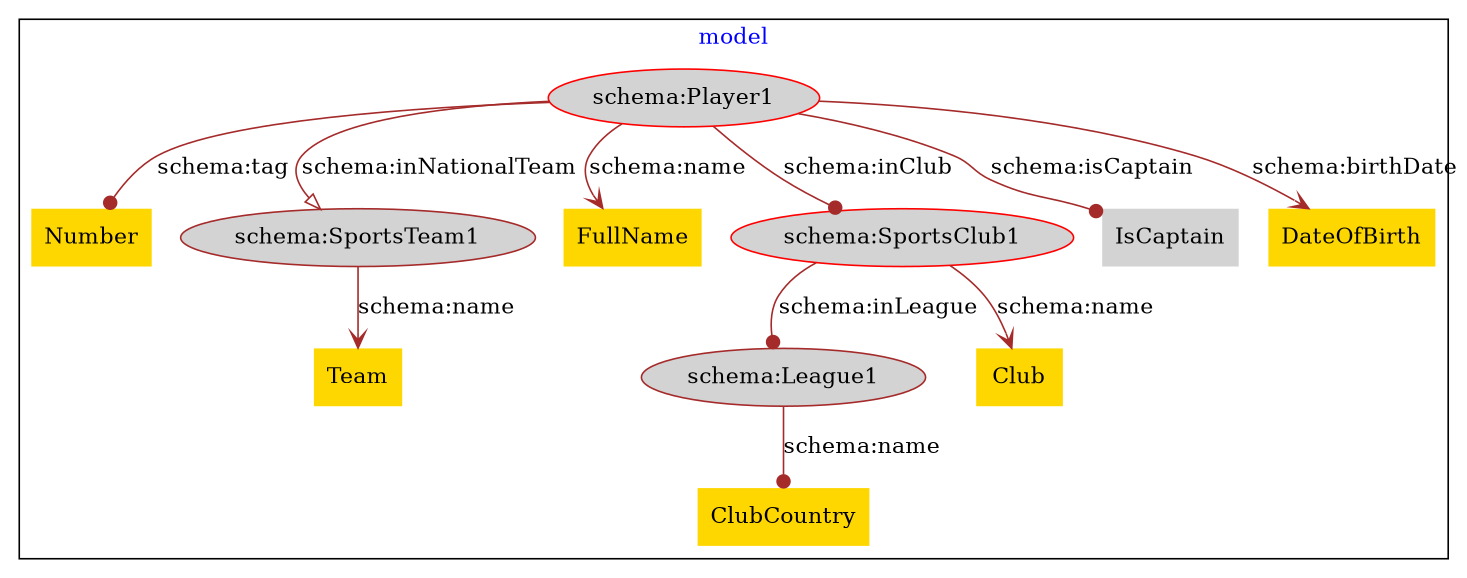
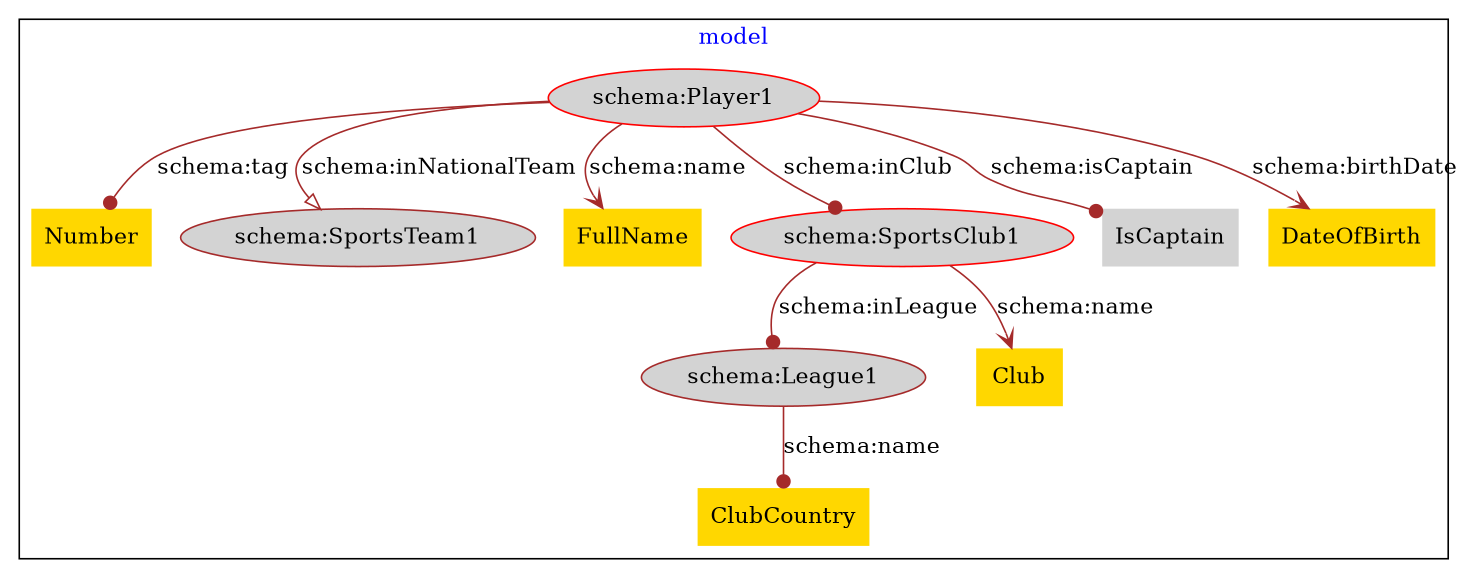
(358, 377) -> none
